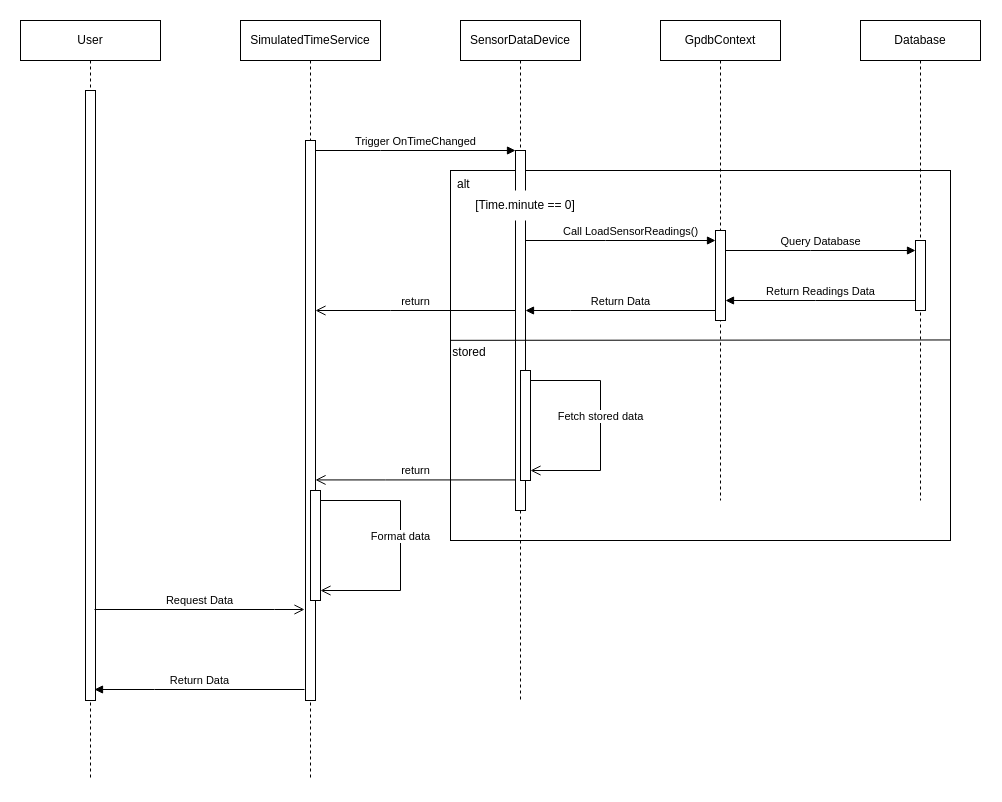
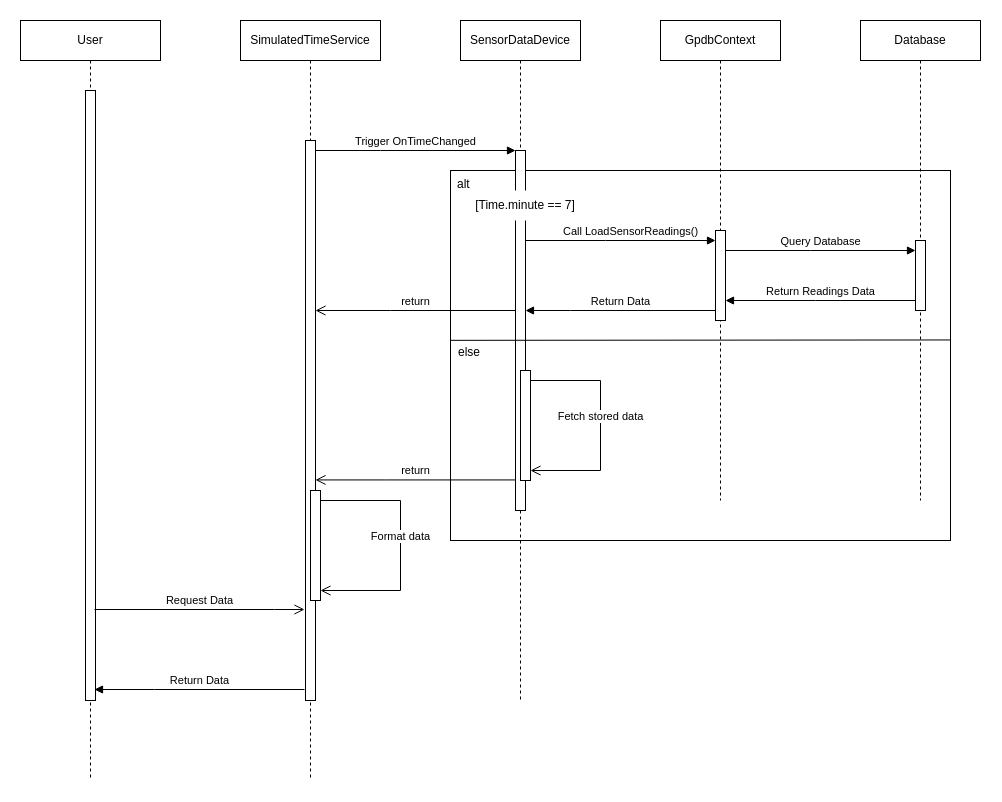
(526, 206) -> (526, 206)
(470, 353) -> (470, 353)
